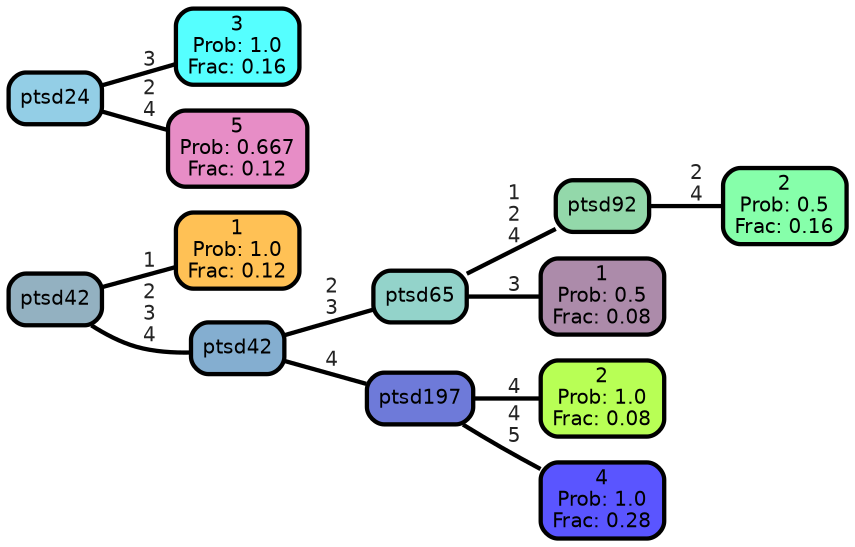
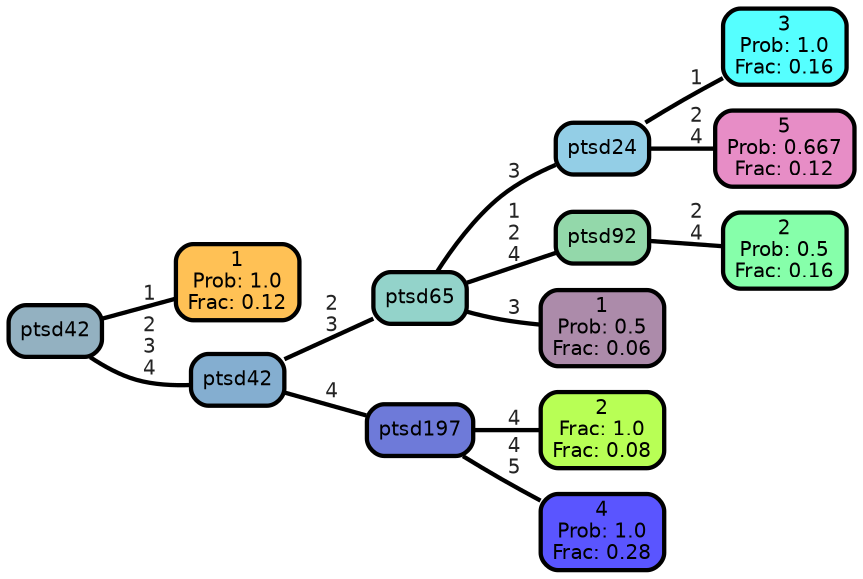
(146, 60) -> (694, 79)
none -> (488, 208)
(602, 297) -> (602, 328)
(602, 399) -> (602, 430)
